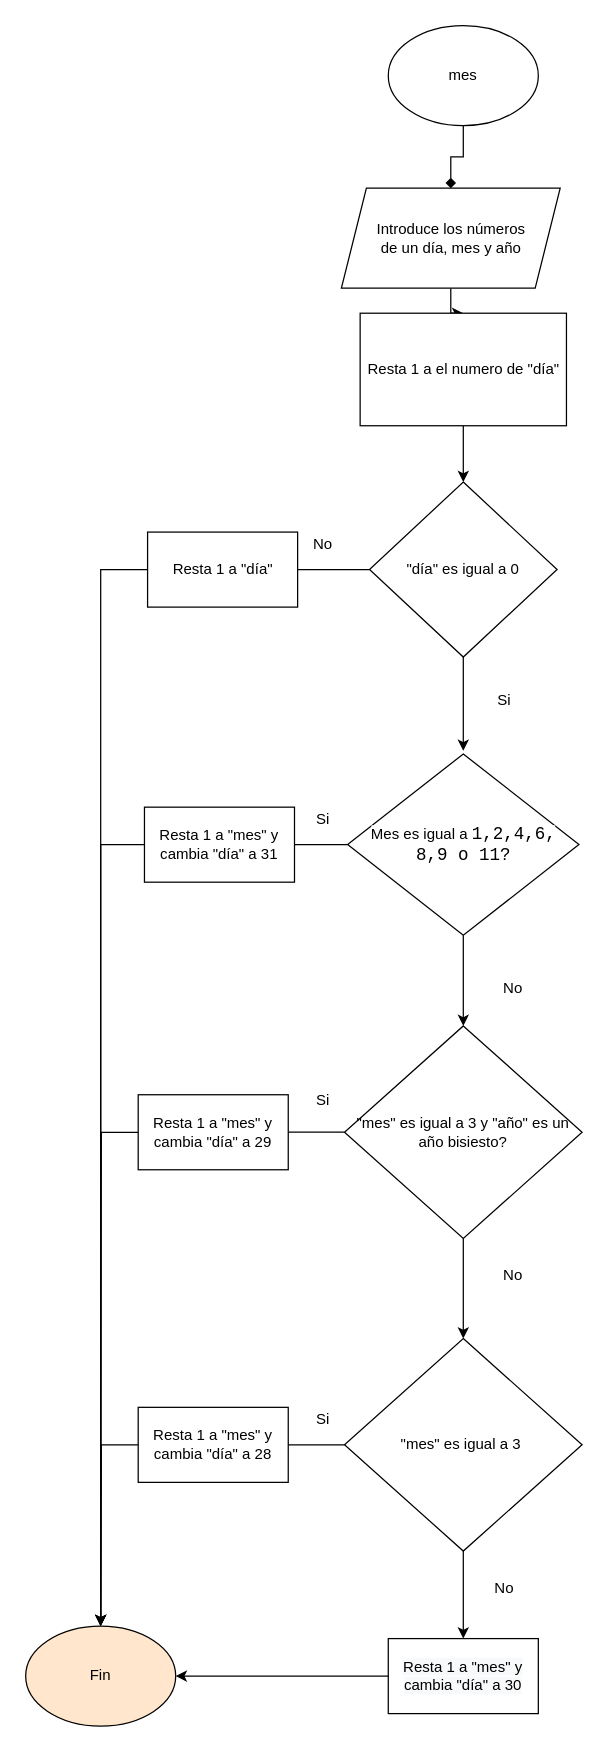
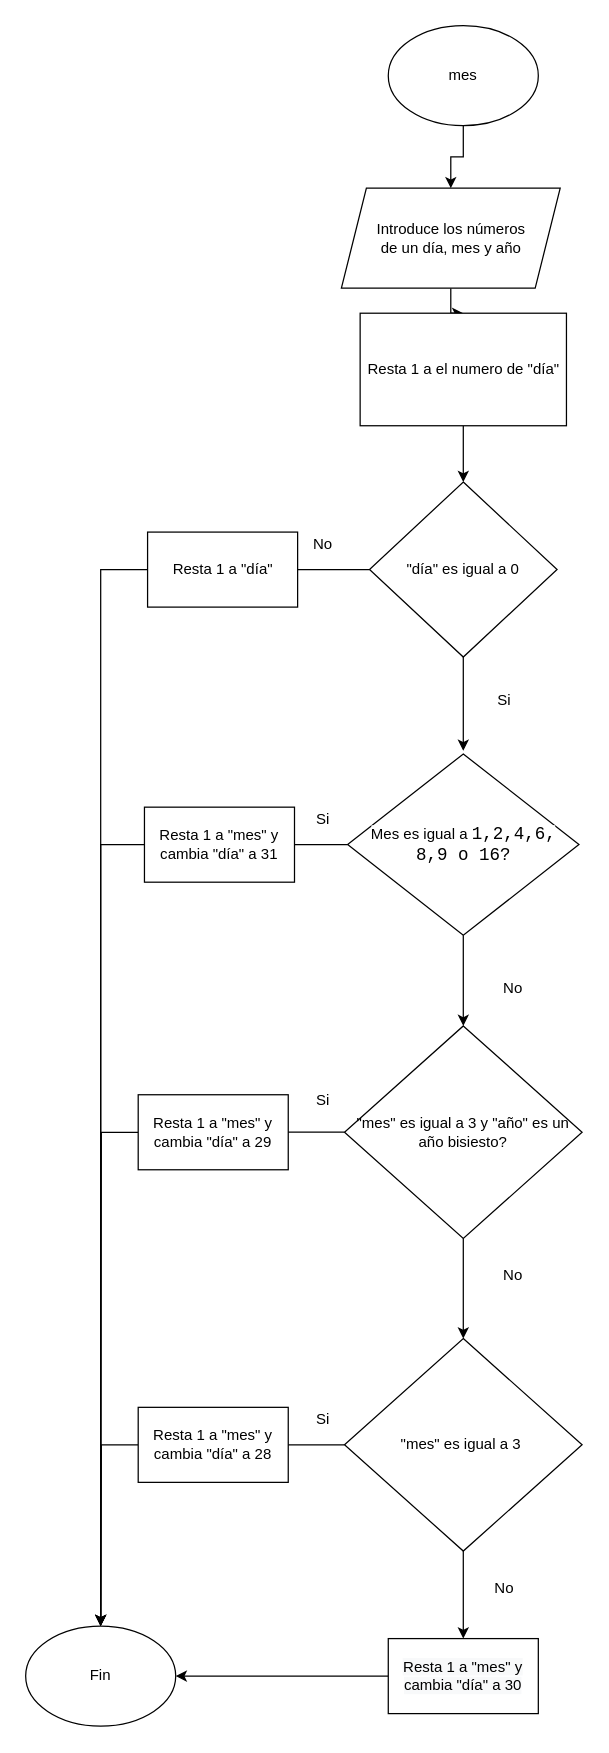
(451, 177) -> (451, 178)
(464, 844) -> (464, 844)
(101, 1676) -> (101, 1676)
